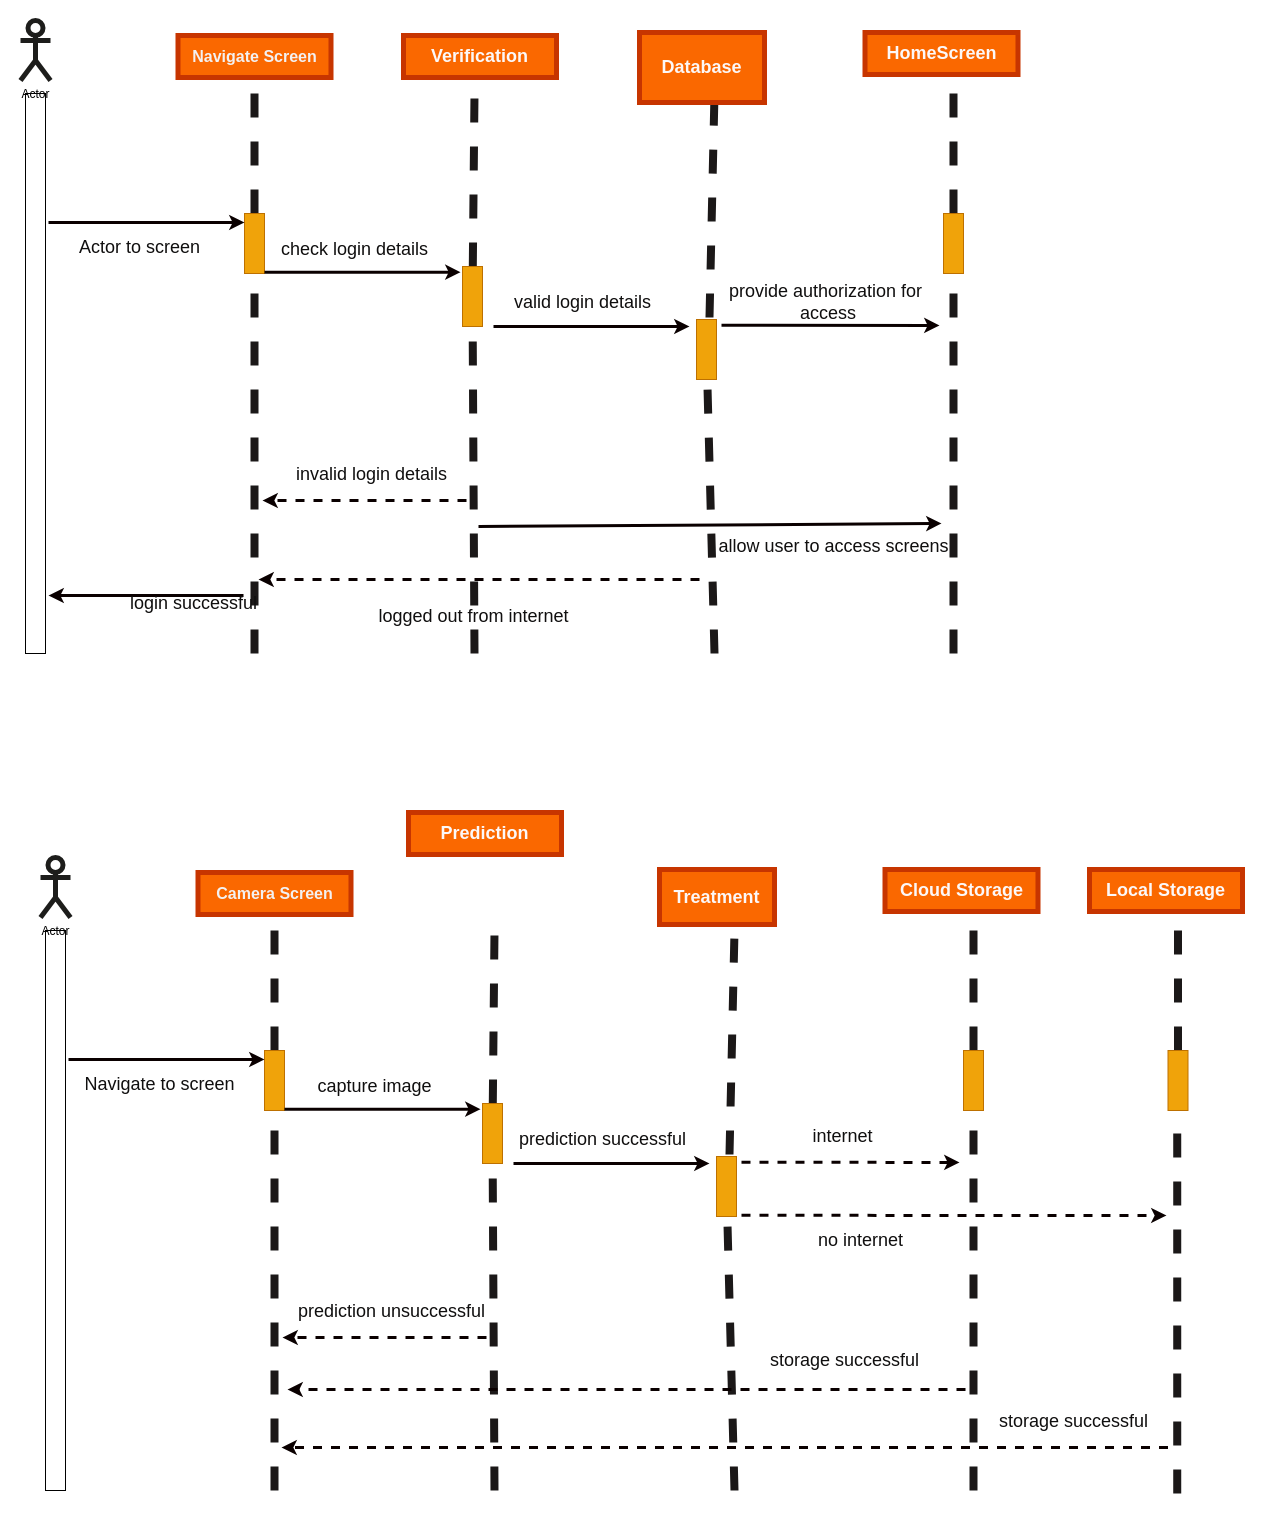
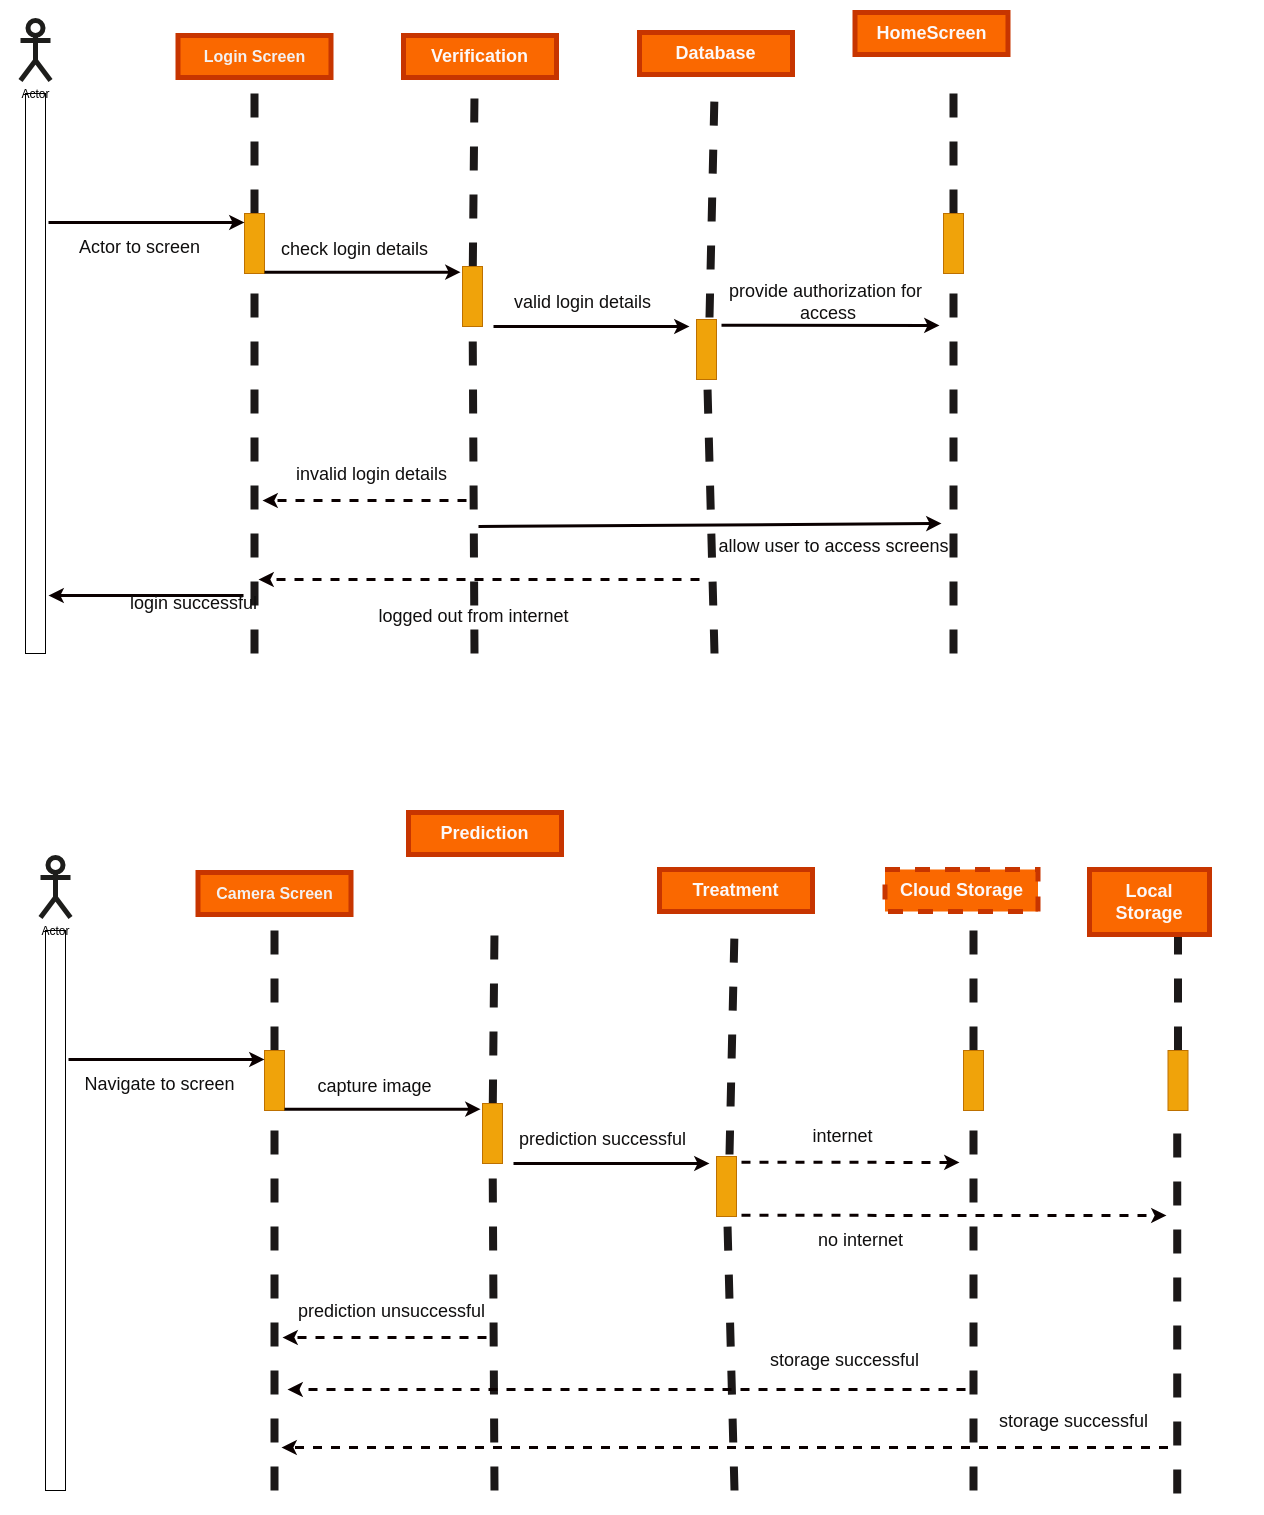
(942, 54) -> (932, 34)
(255, 57) -> (255, 57)
(702, 68) -> (716, 54)
(962, 891) -> (962, 891)
(1166, 891) -> (1150, 902)
(717, 897) -> (736, 891)
